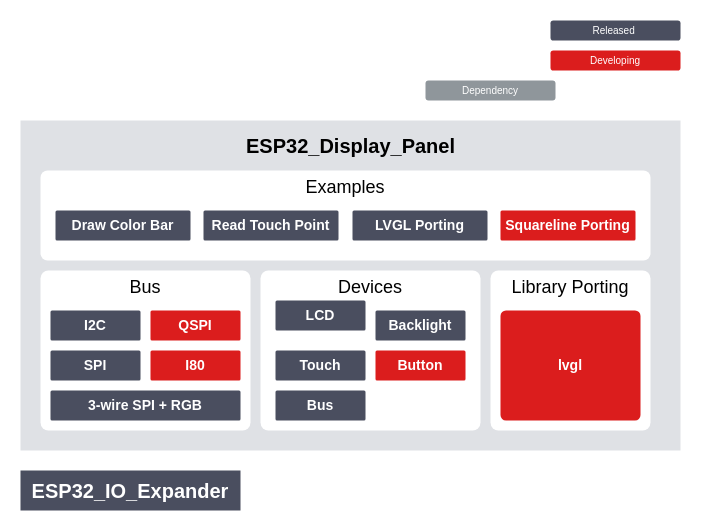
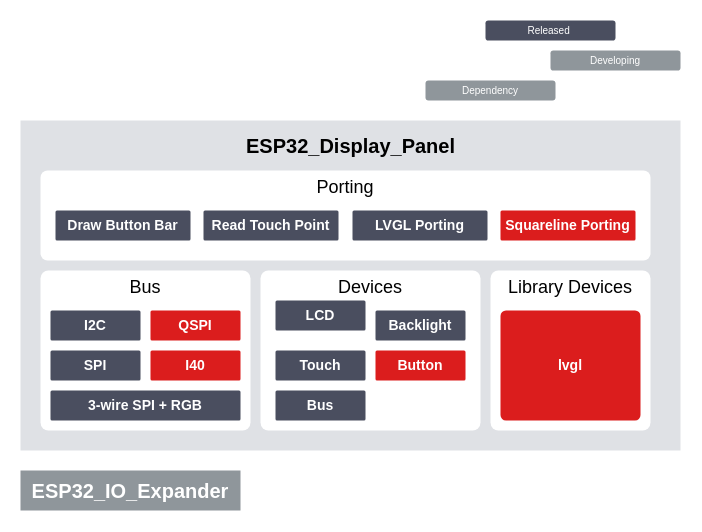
(616, 31) -> (551, 31)
(616, 61) -> (616, 61)
(346, 186) -> (346, 186)
(123, 226) -> (123, 226)
(571, 286) -> (571, 286)
(196, 366) -> (196, 366)
(131, 491) -> (131, 491)
